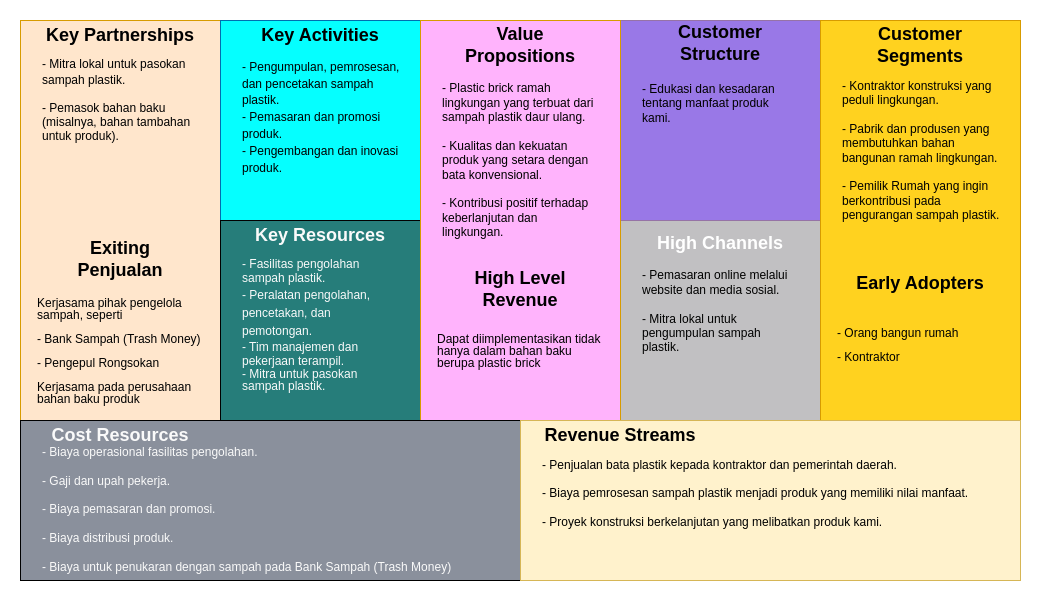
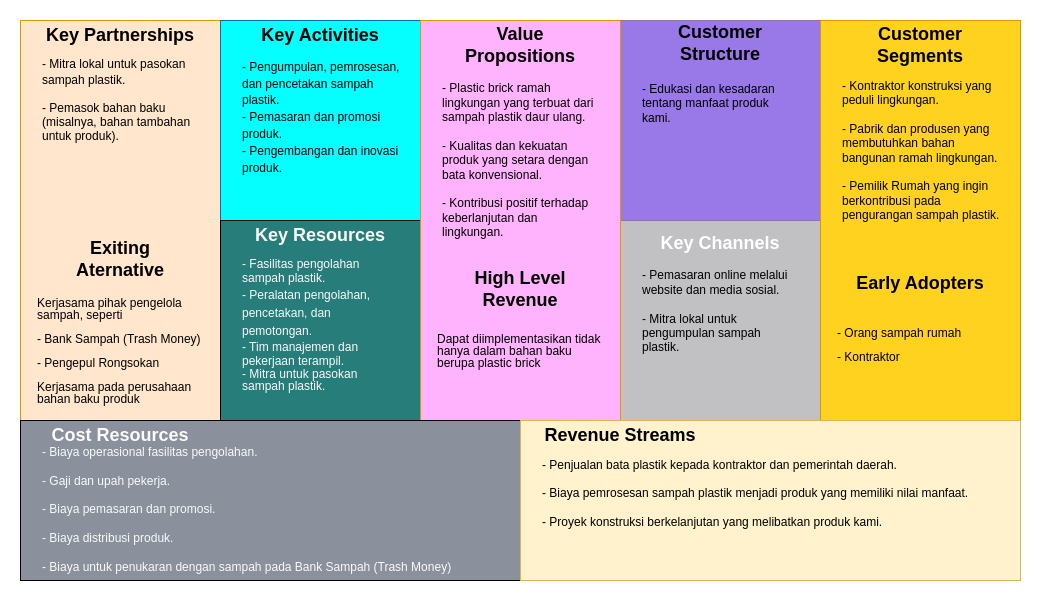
(721, 244) -> (721, 244)
(121, 260) -> (121, 260)
(900, 345) -> (900, 345)
